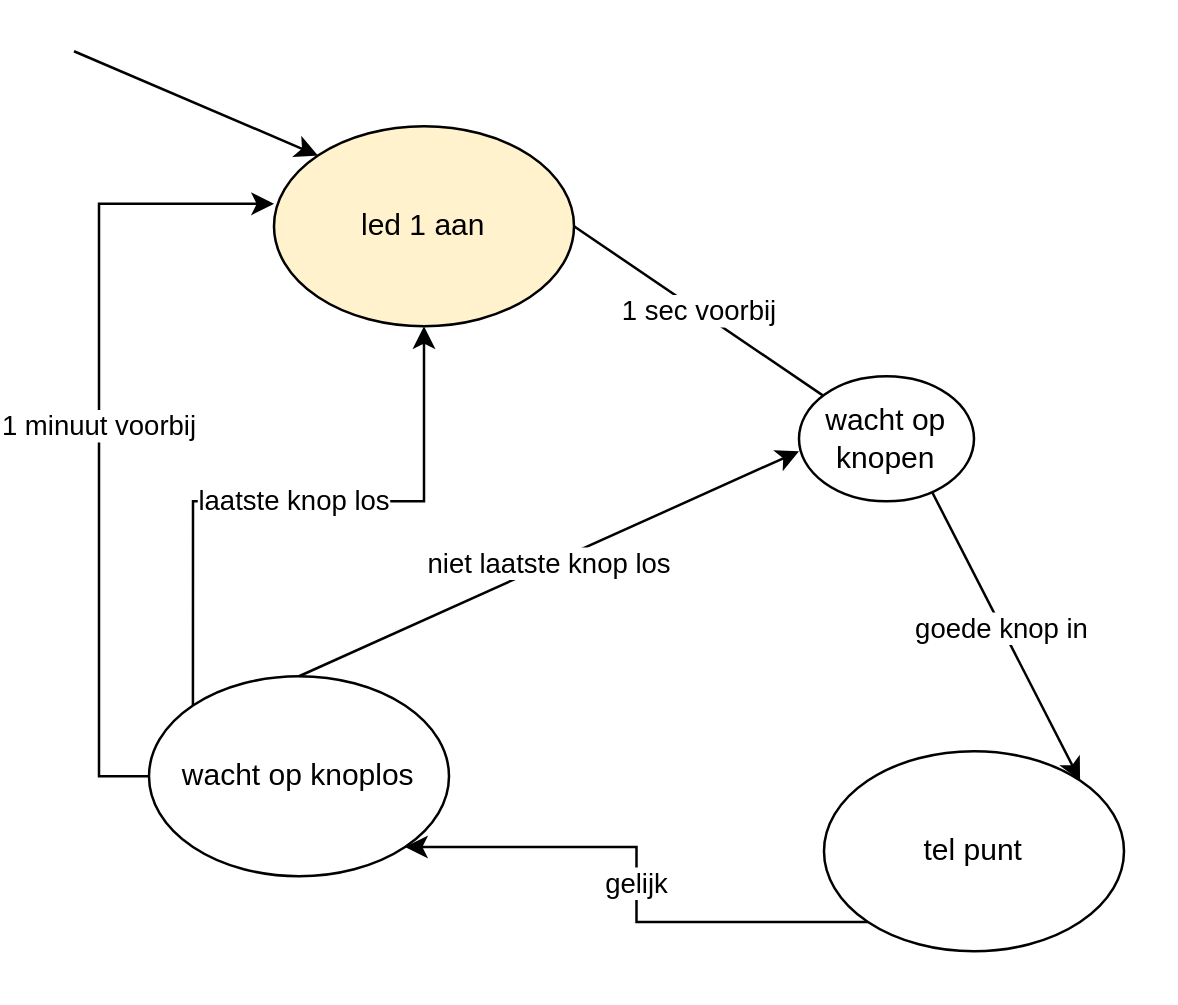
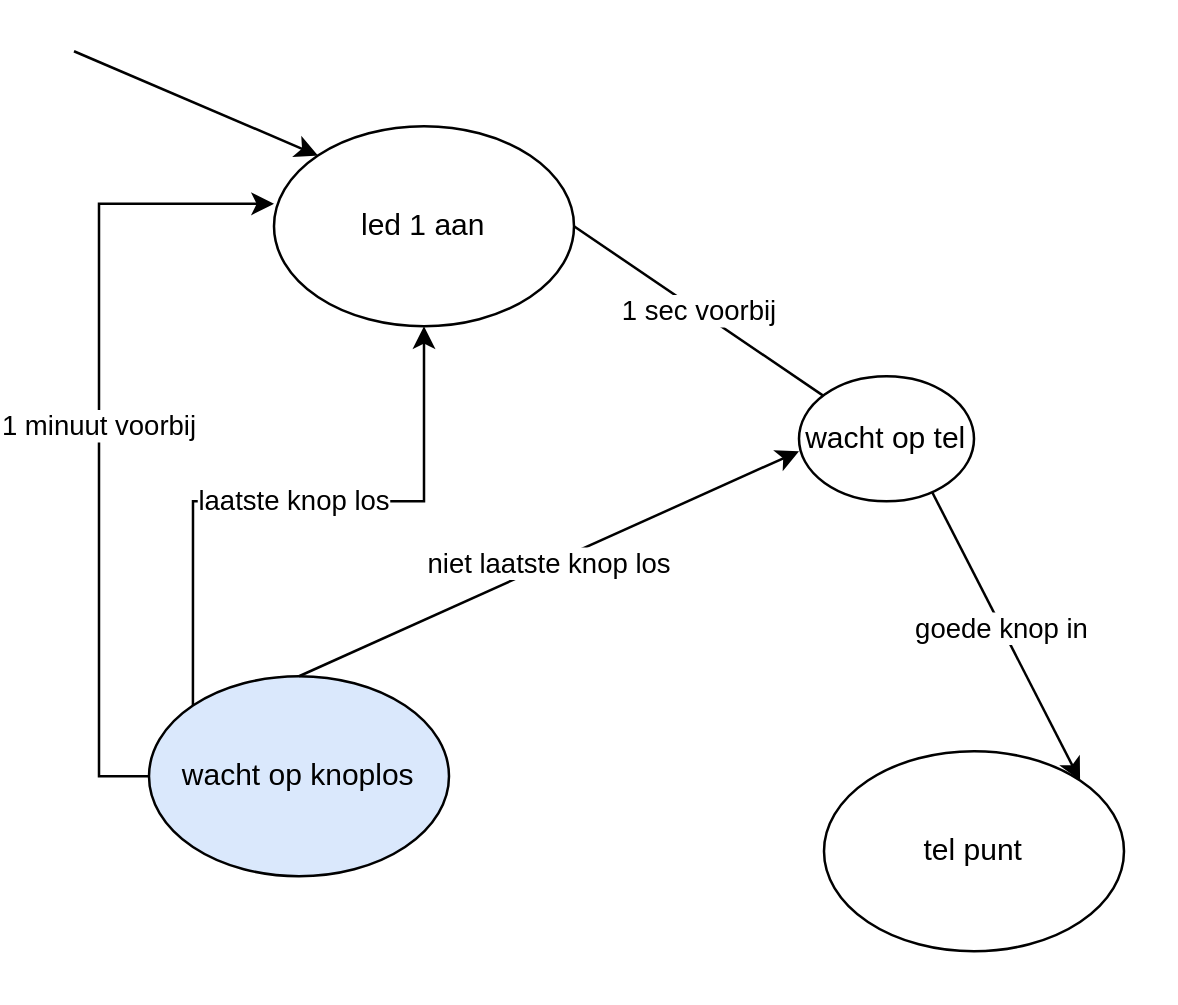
(424, 226) -> (424, 226)
(886, 439) -> (886, 439)
(299, 776) -> (299, 776)
(636, 893) -> none
